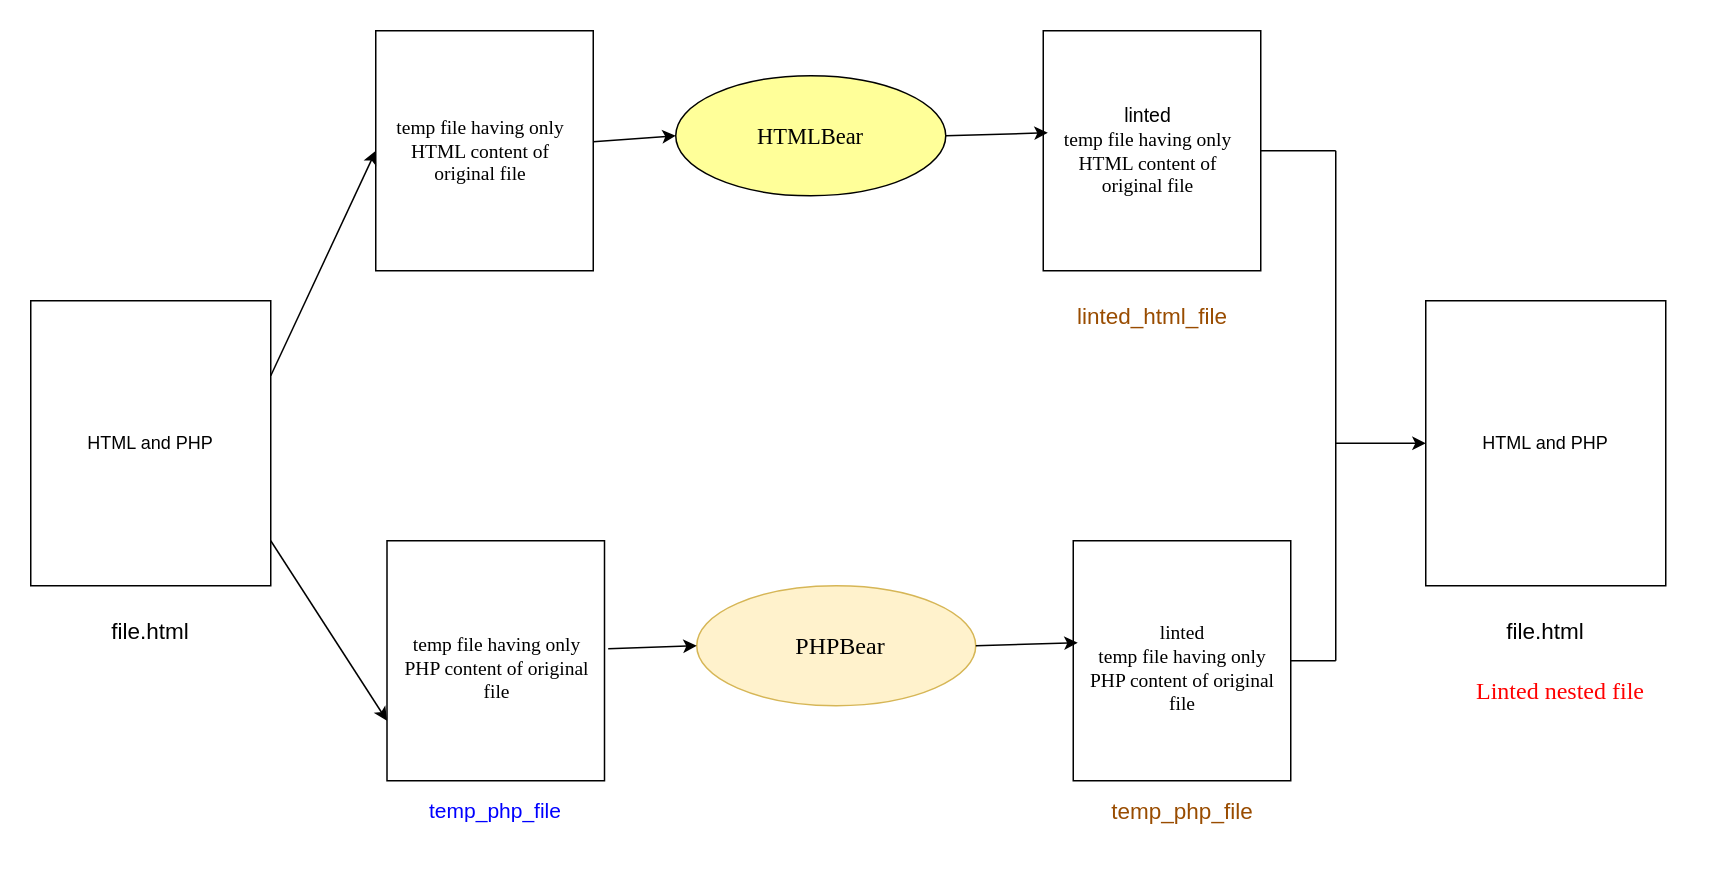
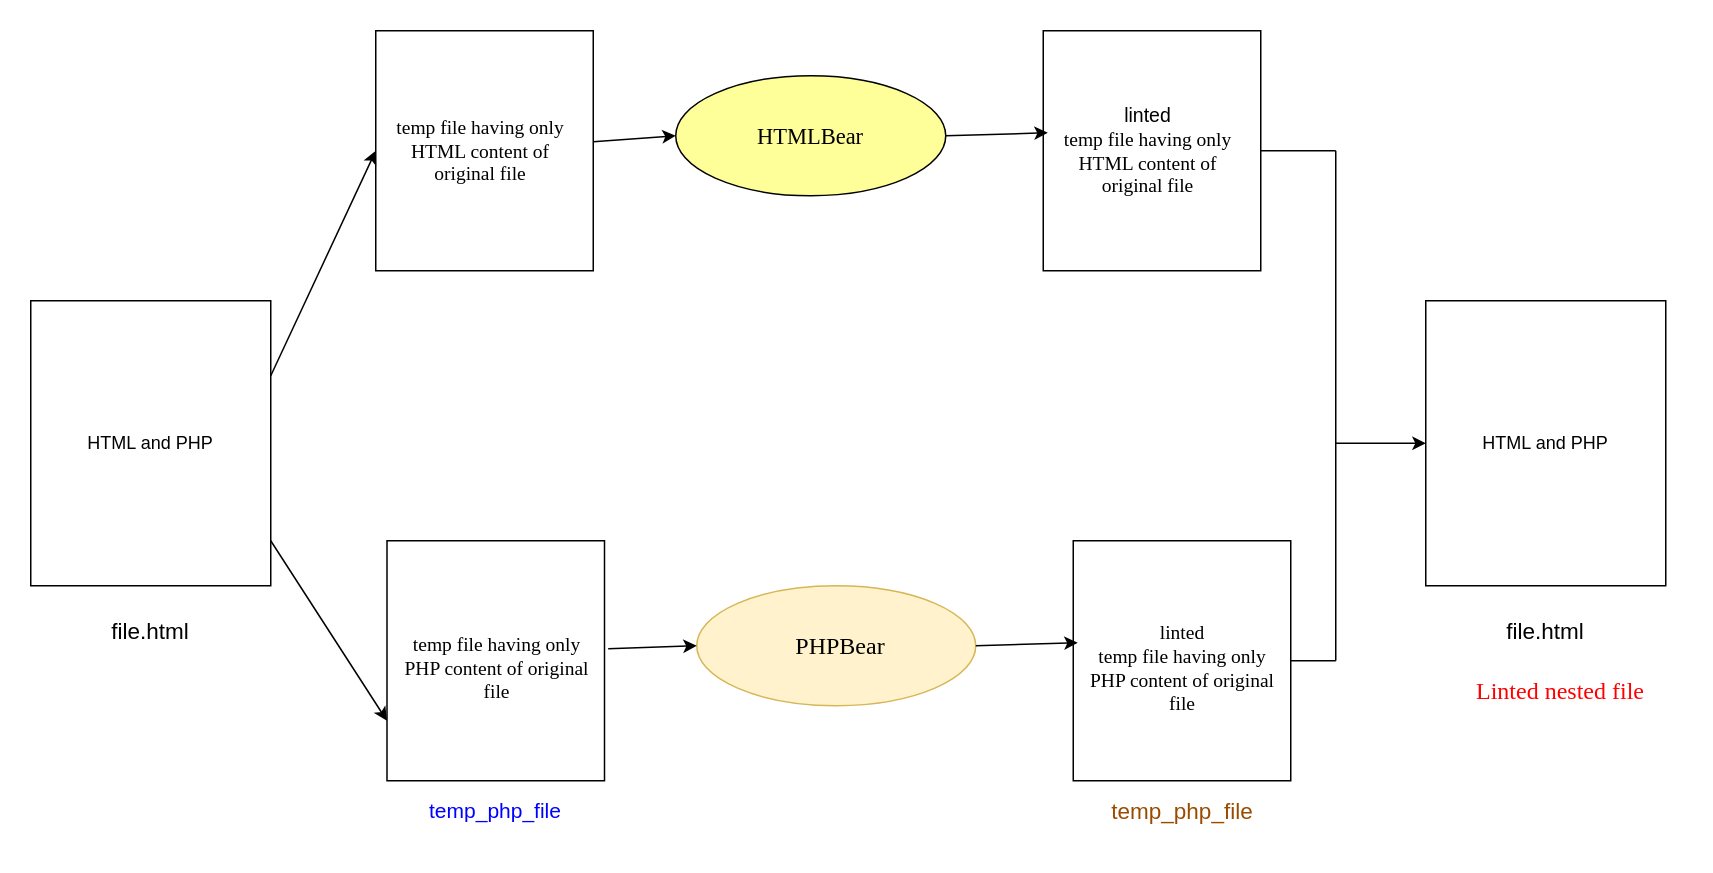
(1152, 316) -> none
